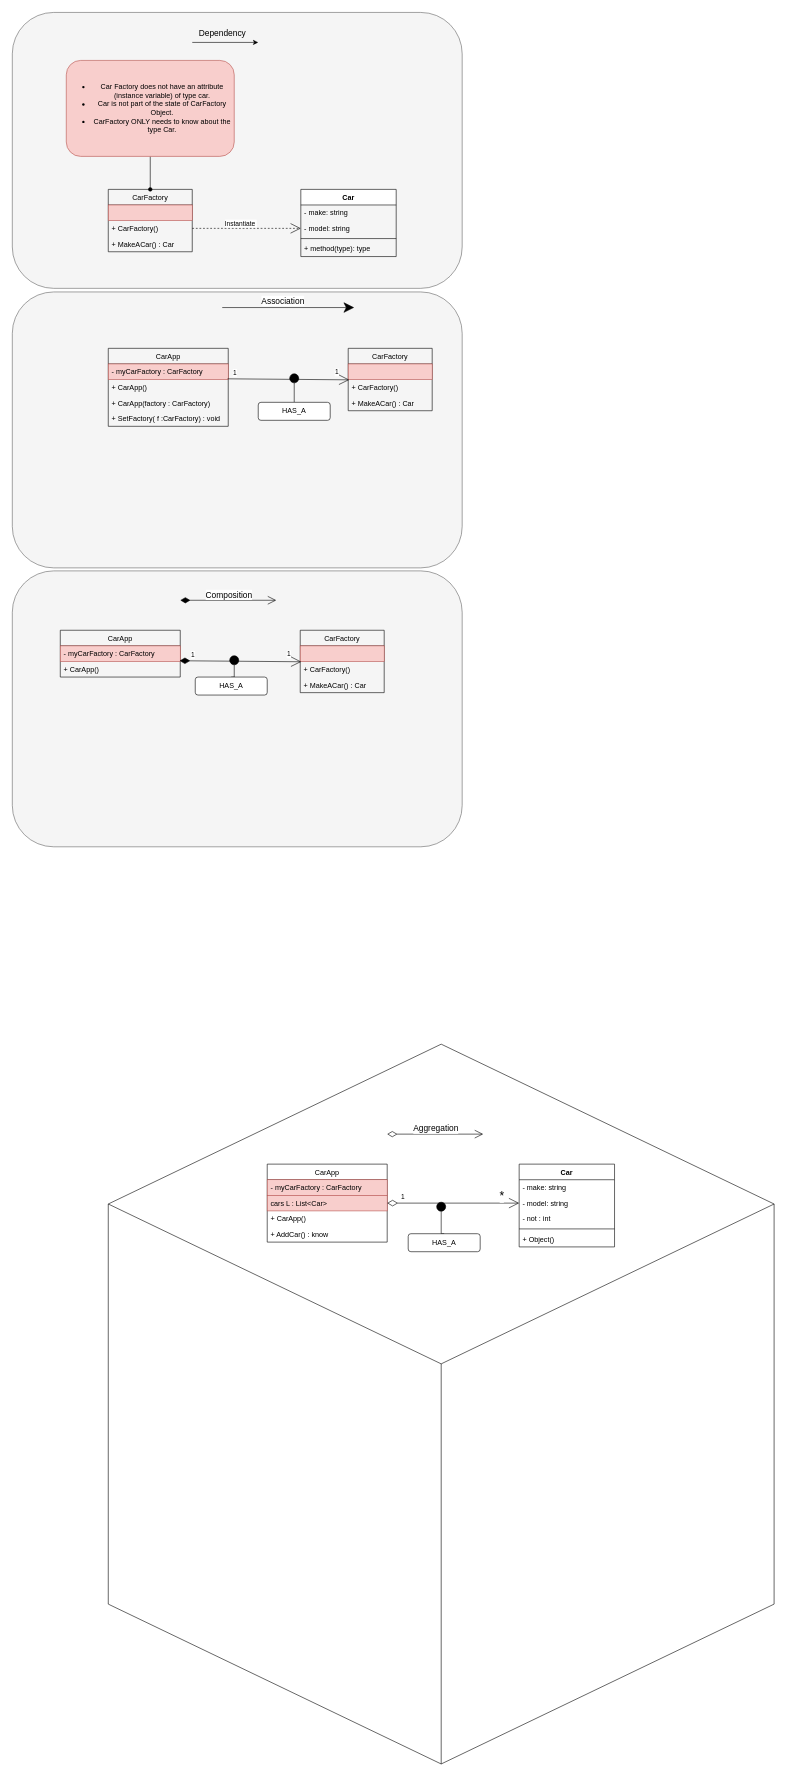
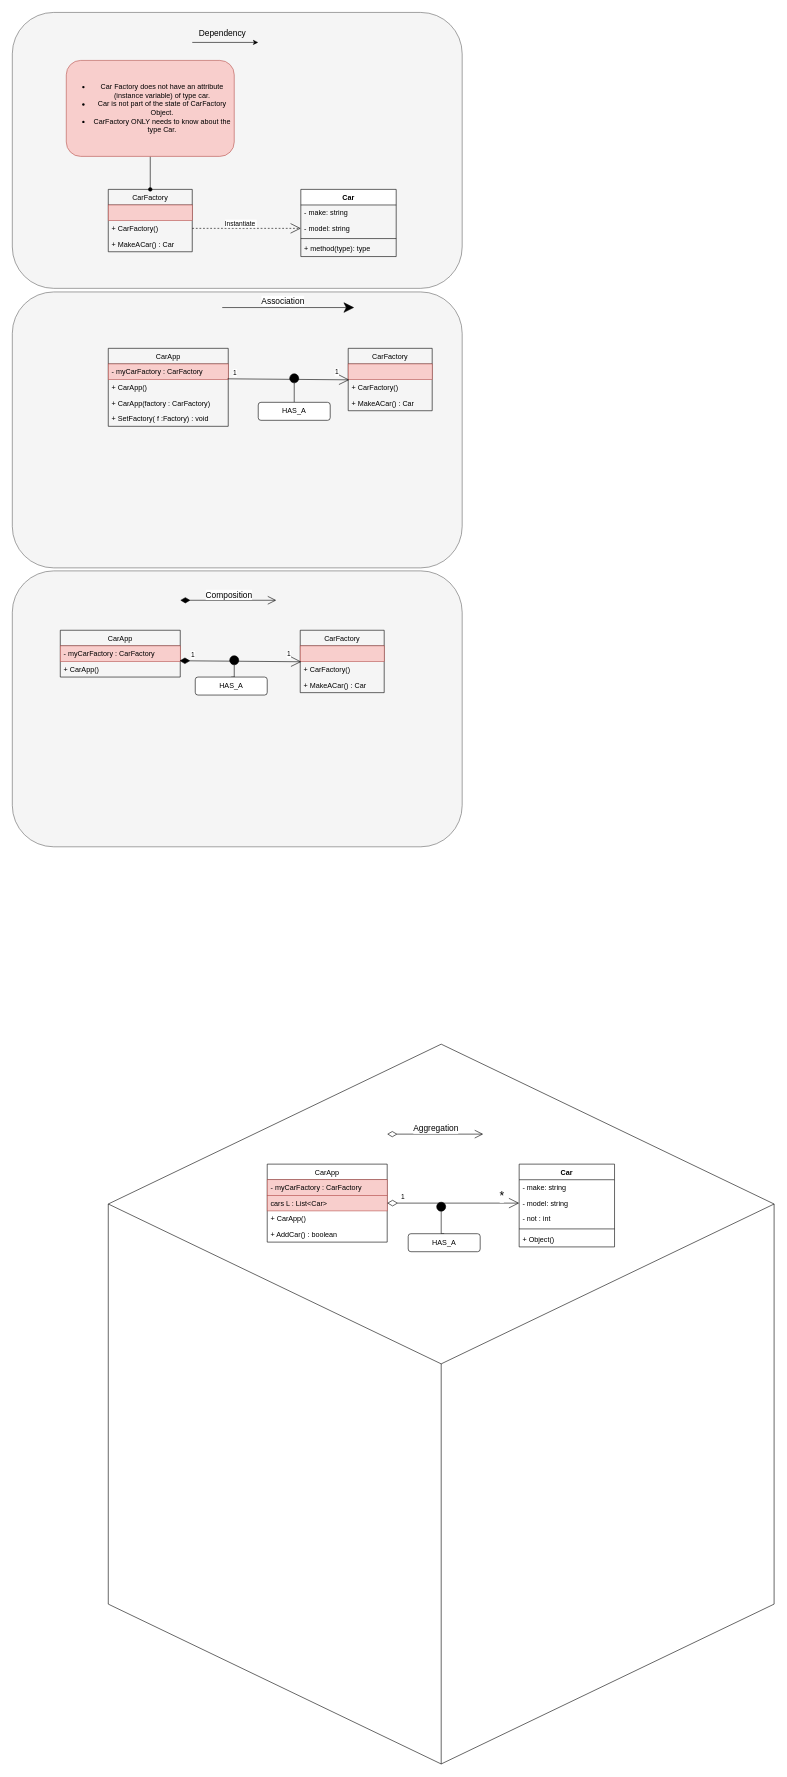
(175, 419) -> (169, 419)
(301, 1235) -> (306, 1235)
